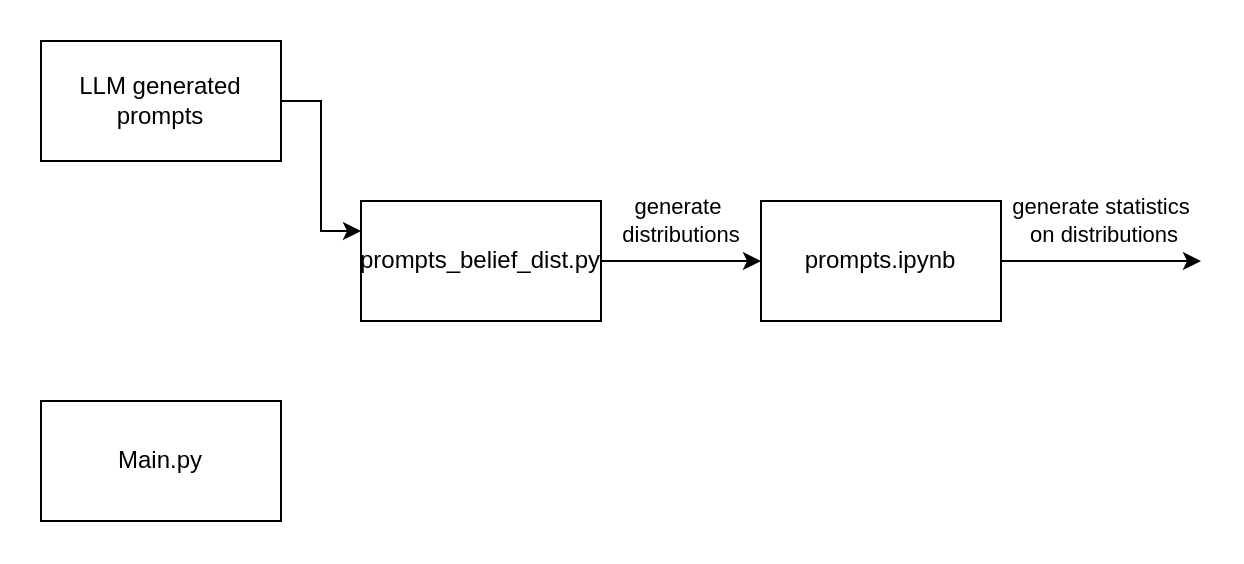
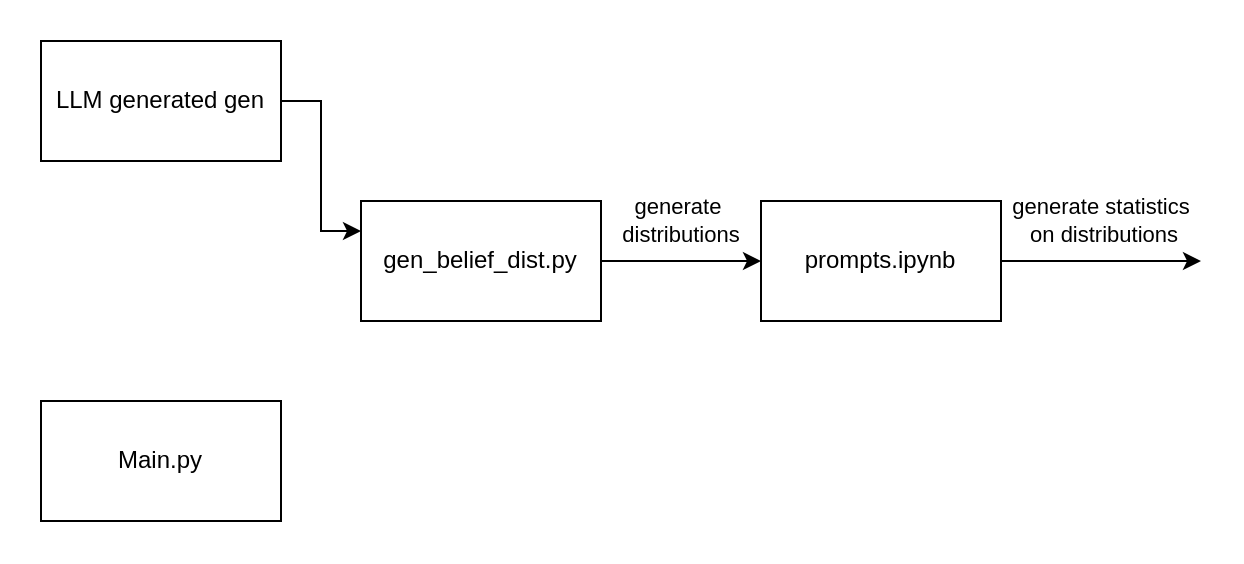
(161, 101) -> (161, 101)
(481, 261) -> (481, 261)
